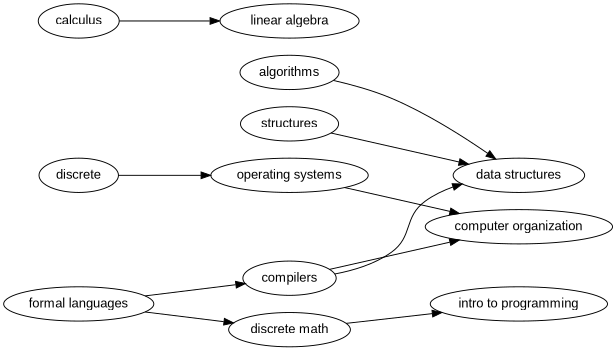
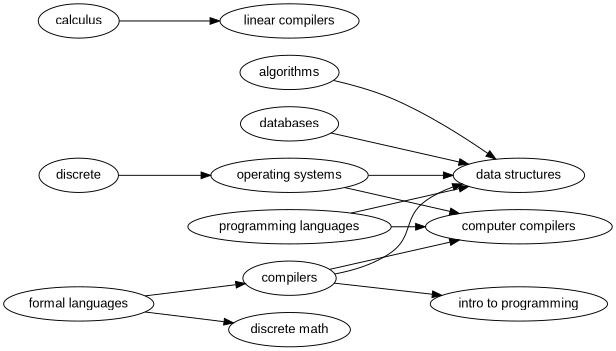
(290, 21) -> (290, 21)
(290, 124) -> (290, 124)
none -> (406, 175)
none -> (290, 227)
(519, 227) -> (519, 227)
(389, 319) -> (383, 289)
